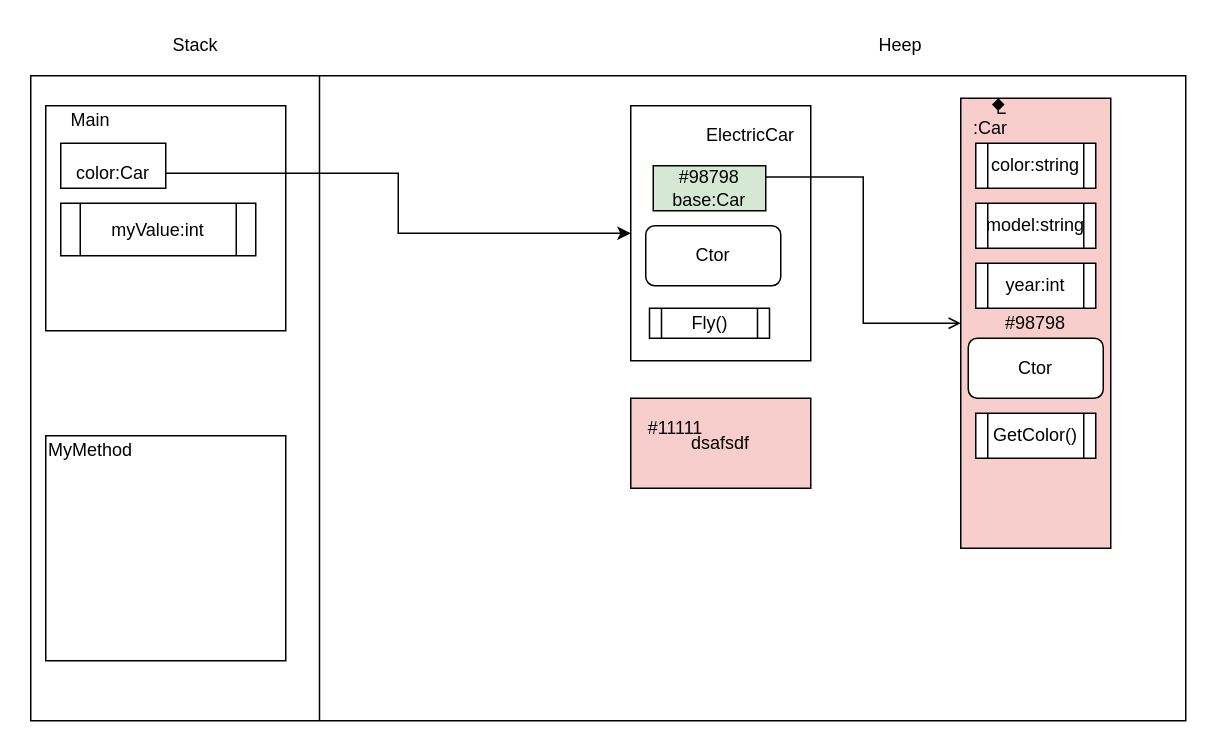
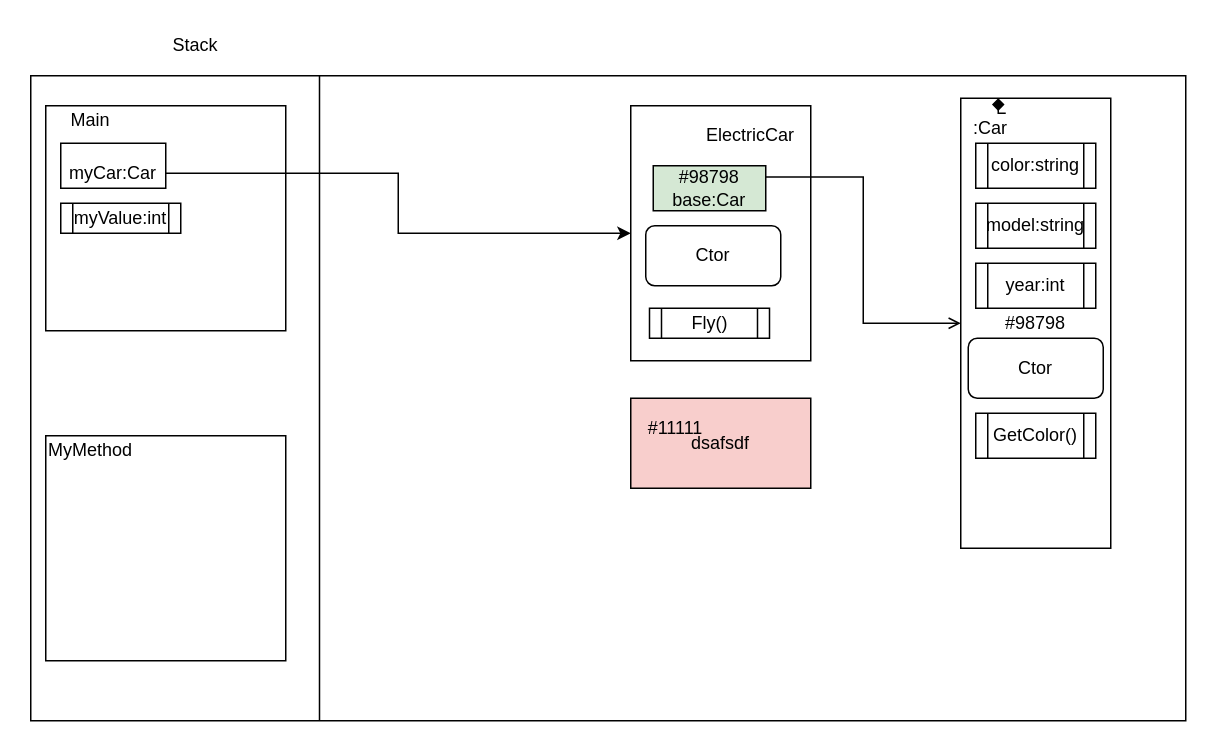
(901, 46) -> none
(113, 173) -> (113, 173)
(158, 230) -> (121, 218)
(1036, 323) -> (1036, 323)
